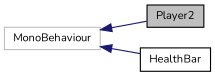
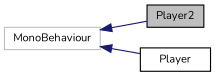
(175, 60) -> (175, 60)
